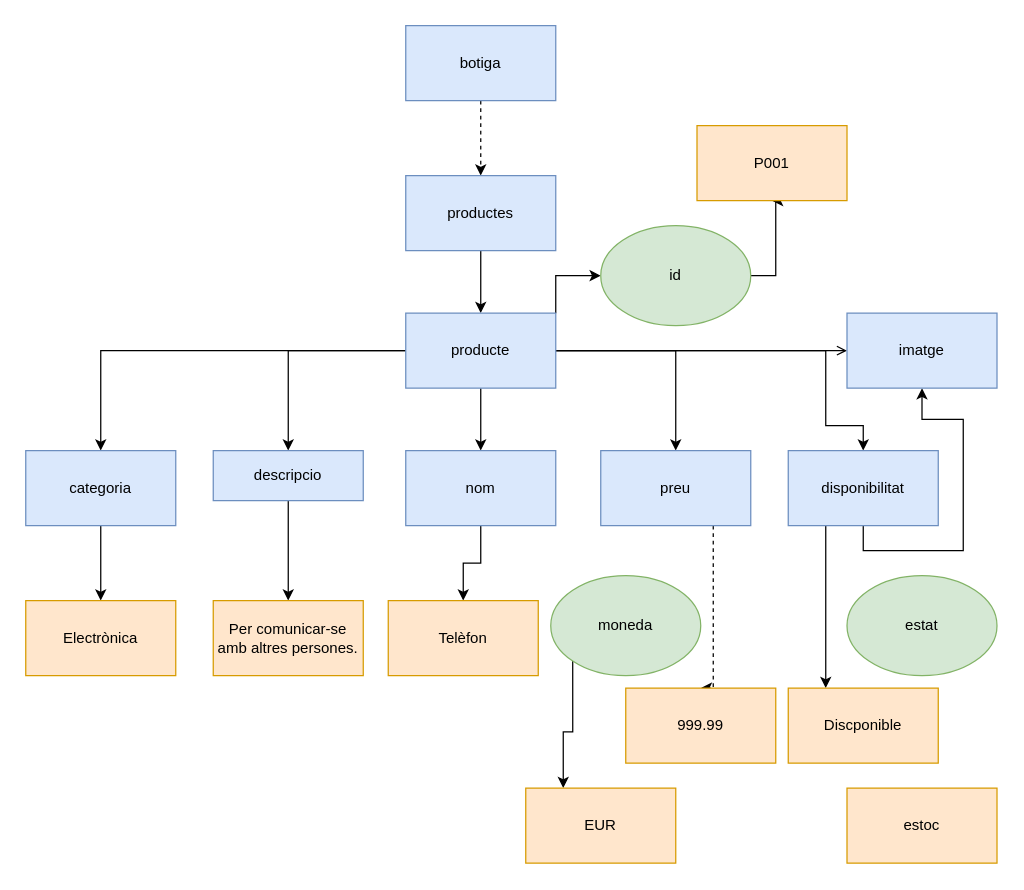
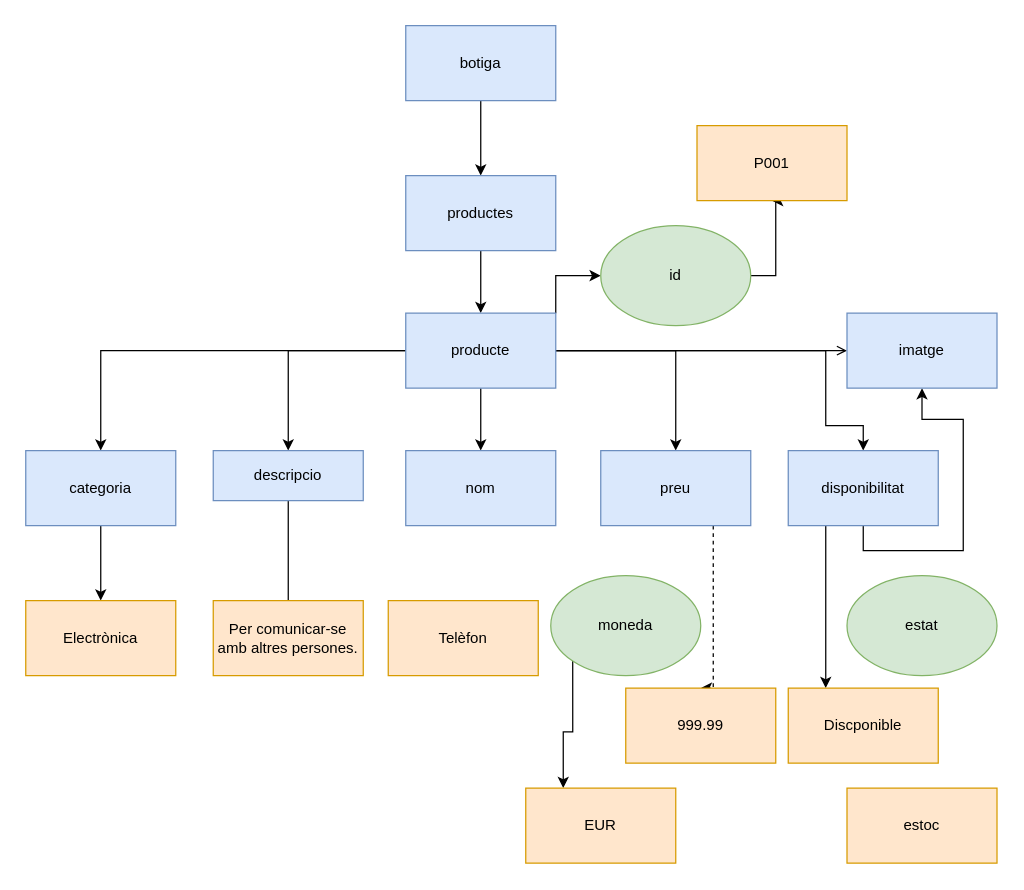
(481, 135) -> (481, 135)
(477, 563) -> none
(288, 591) -> (288, 594)
